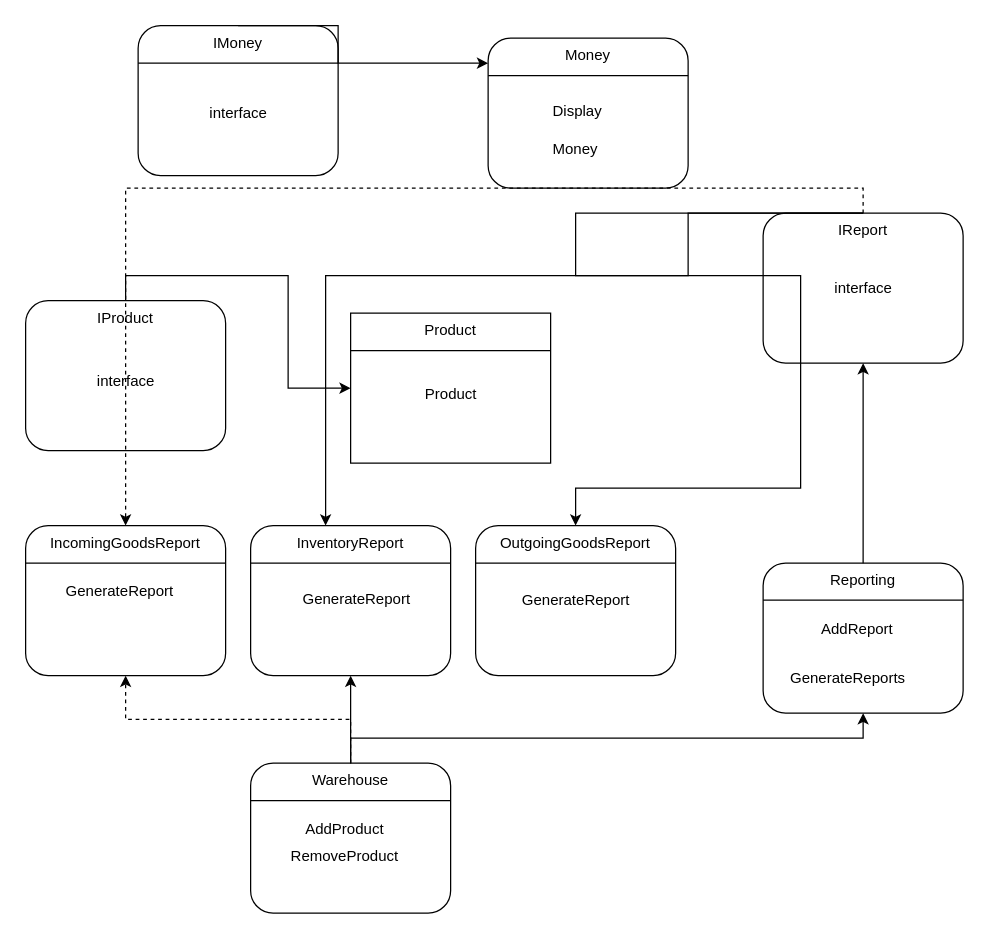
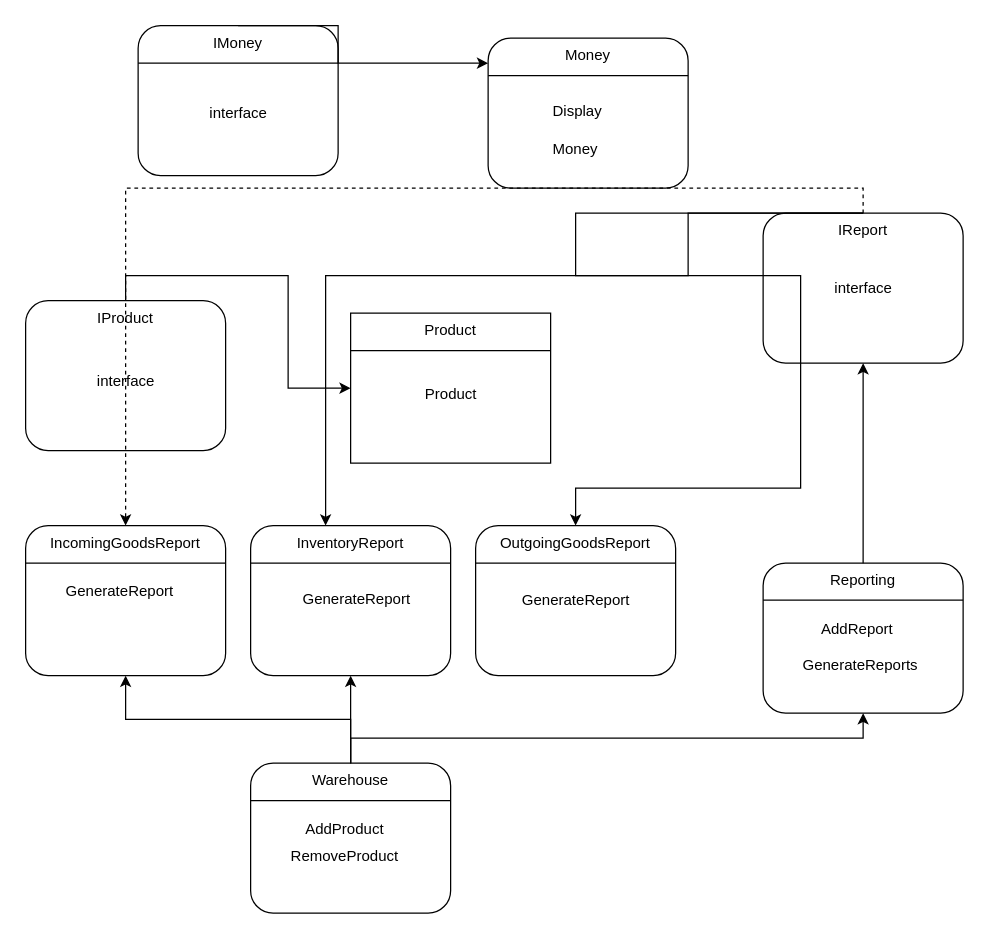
(869, 686) -> (882, 673)
(220, 719) -> (220, 719)
